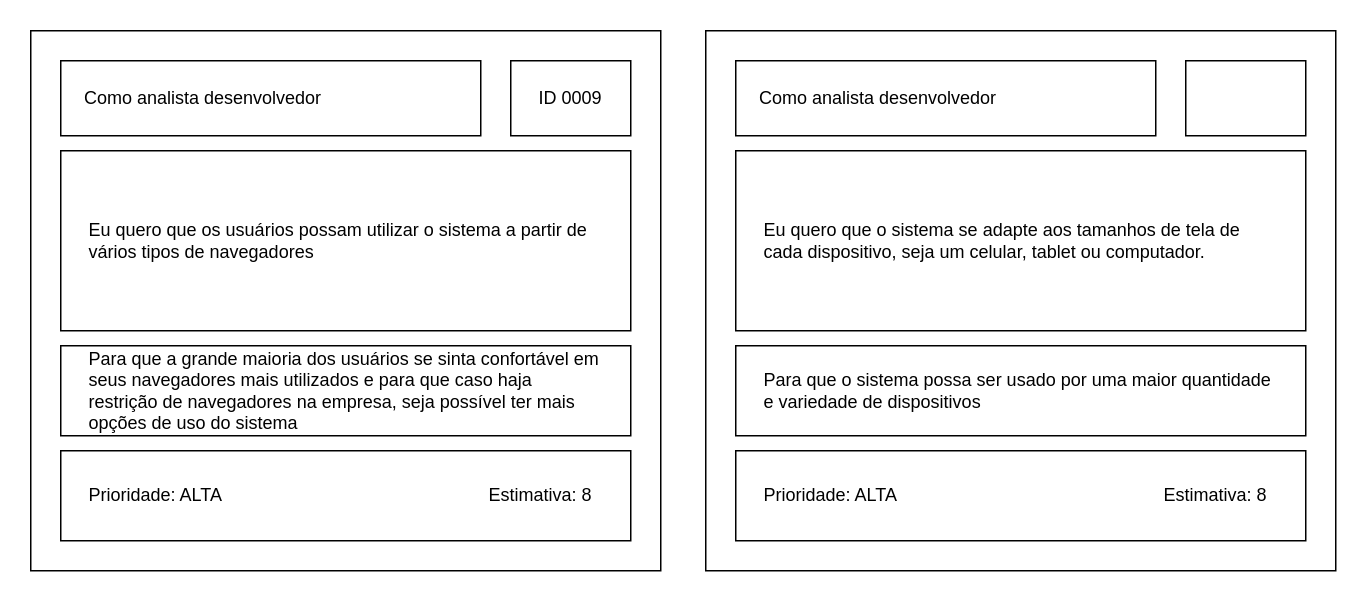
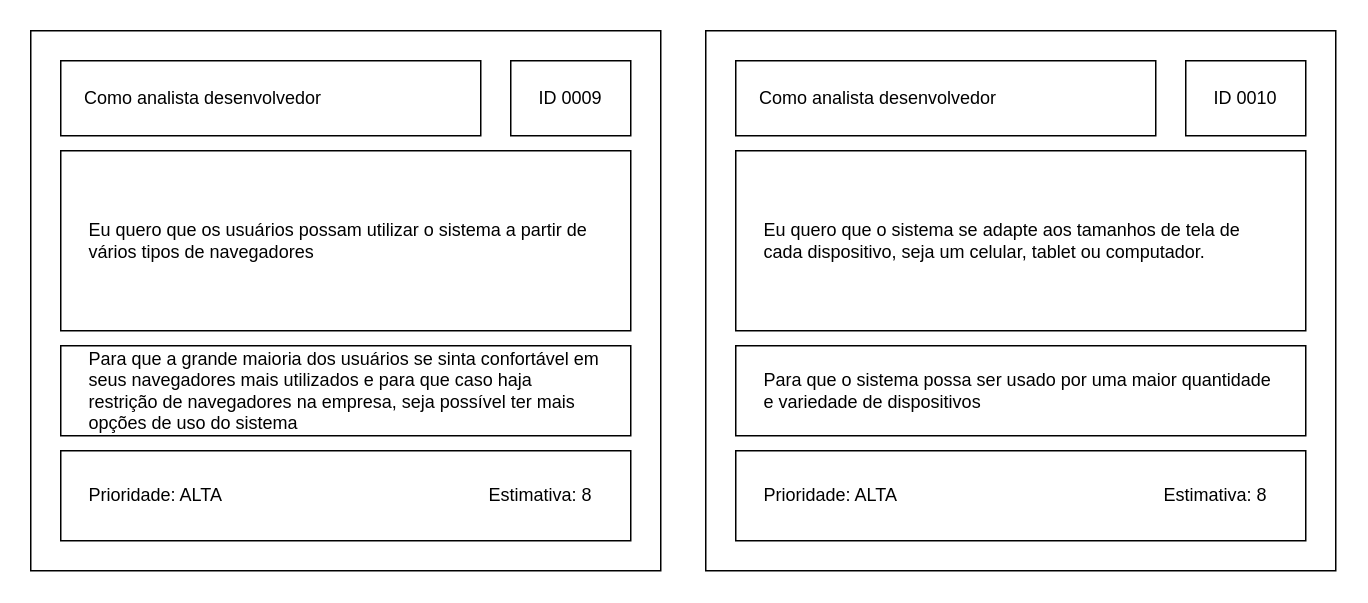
none -> (1246, 98)
